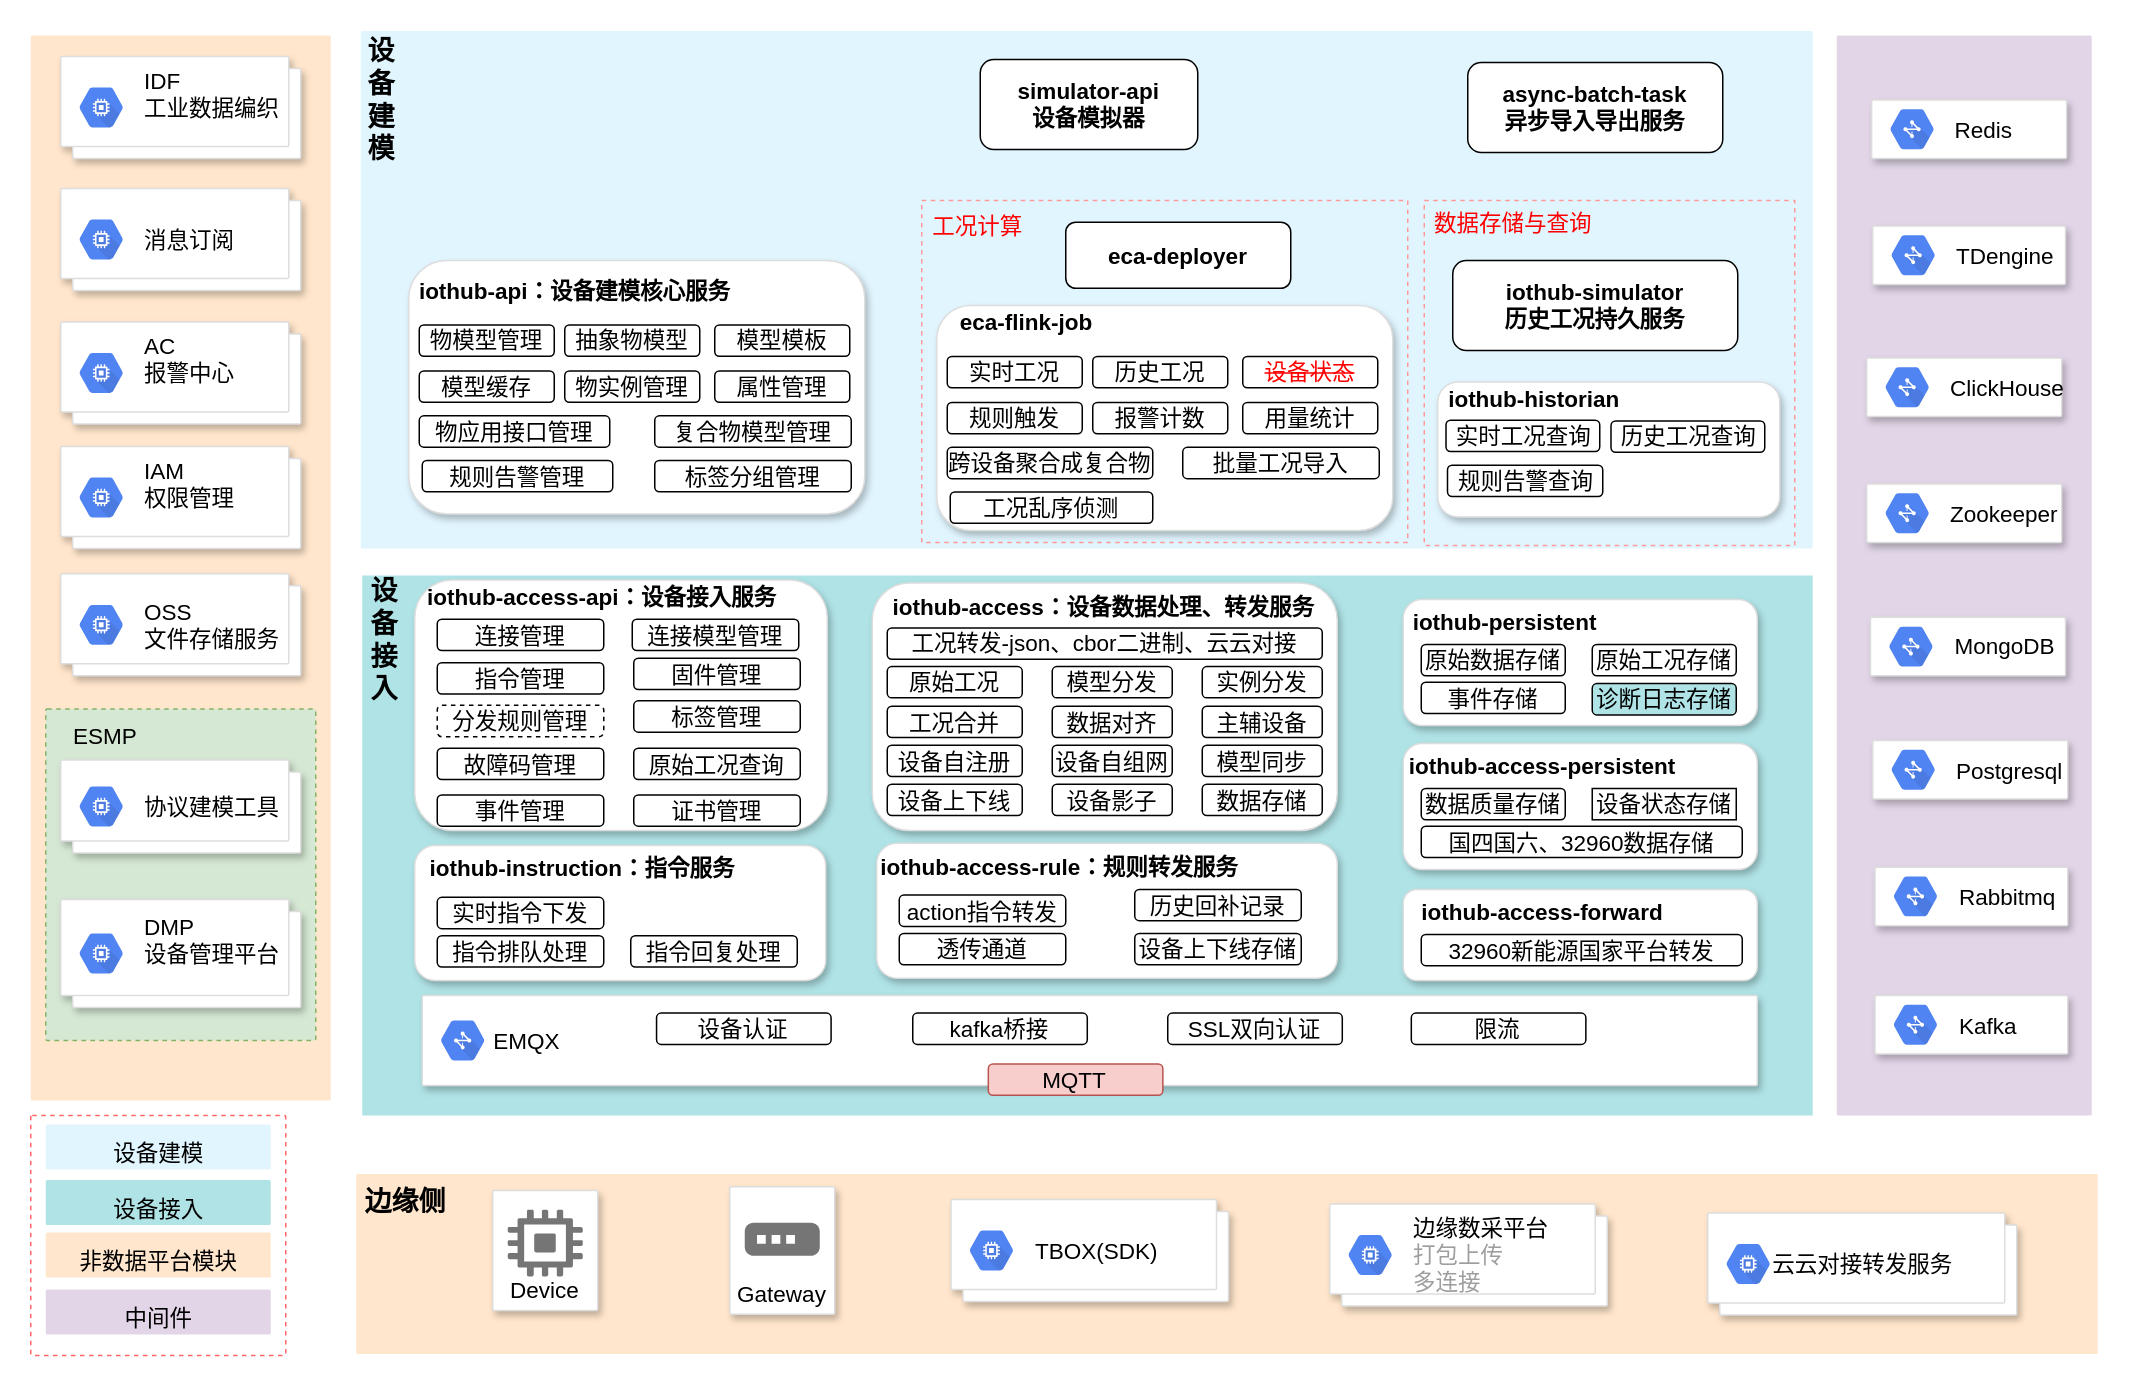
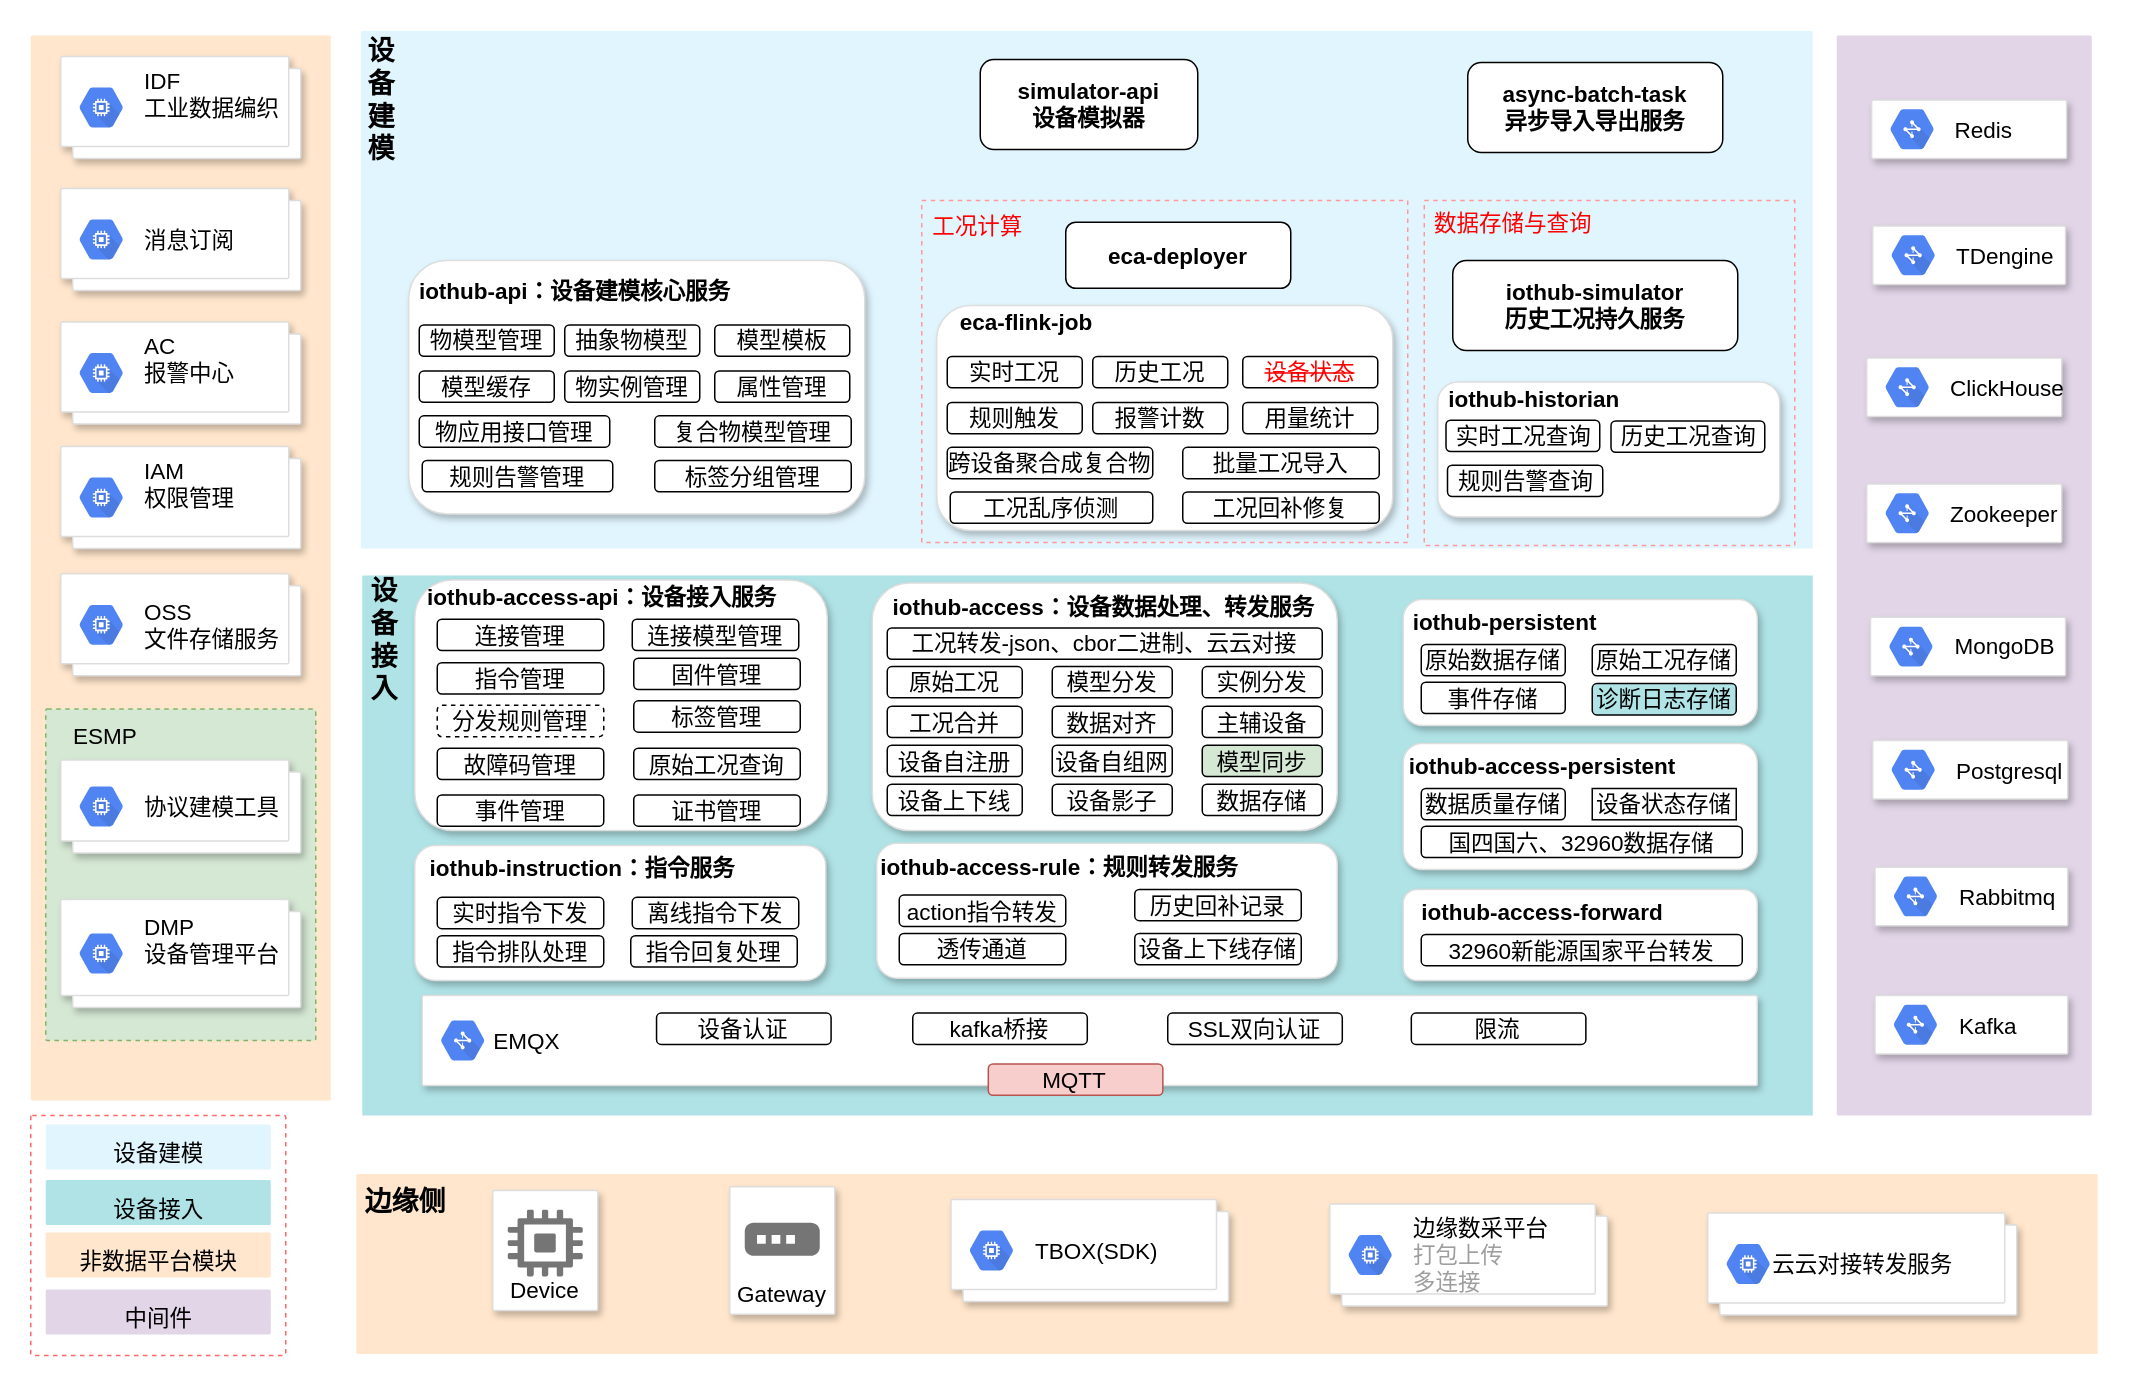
none -> (1281, 507)
(1262, 761) -> (1262, 761)
none -> (716, 913)
